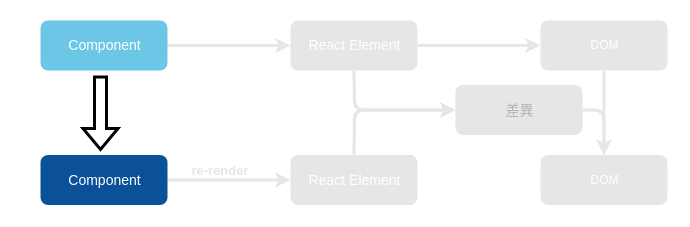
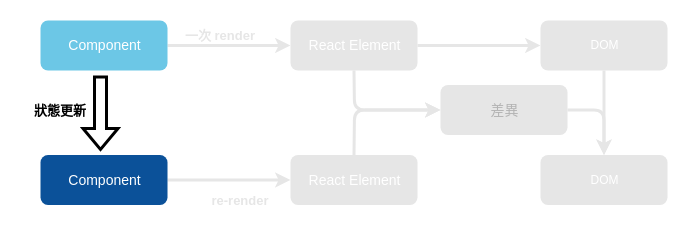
none -> (221, 36)
none -> (61, 110)
(519, 110) -> (504, 110)
(221, 170) -> (241, 200)
